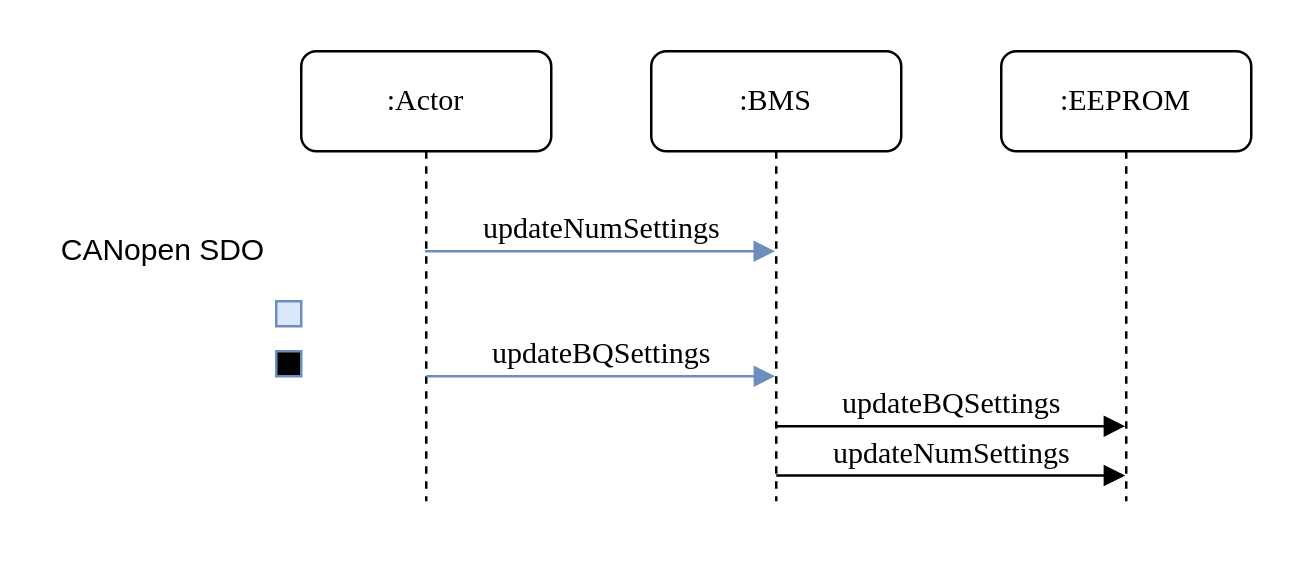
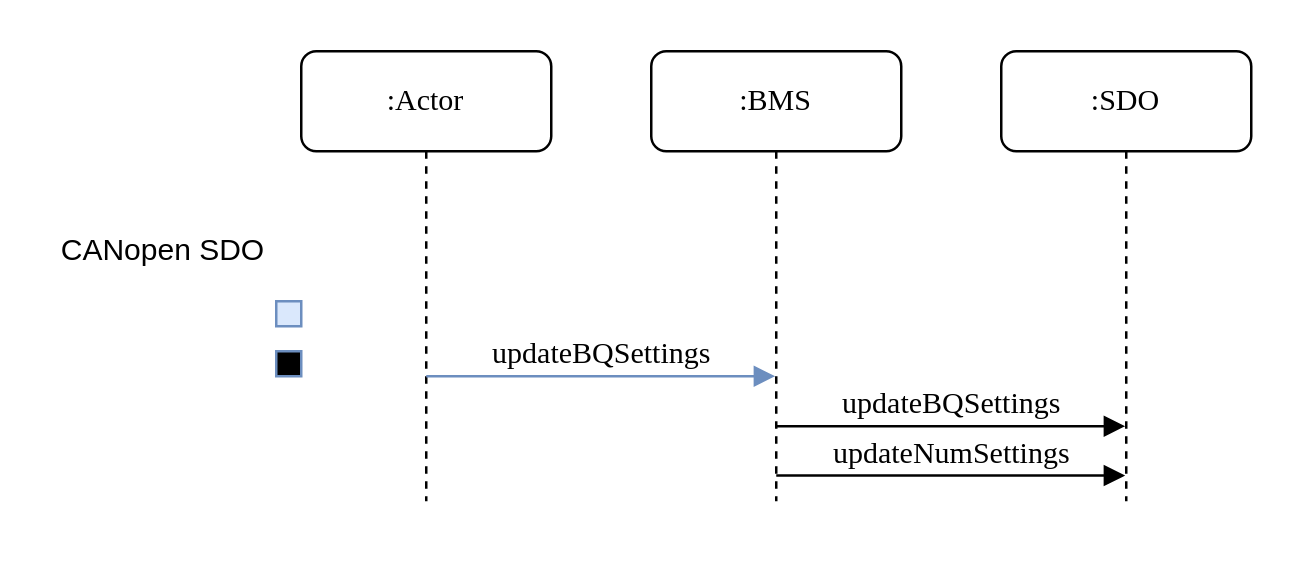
(1126, 101) -> (1126, 101)
(592, 251) -> none
